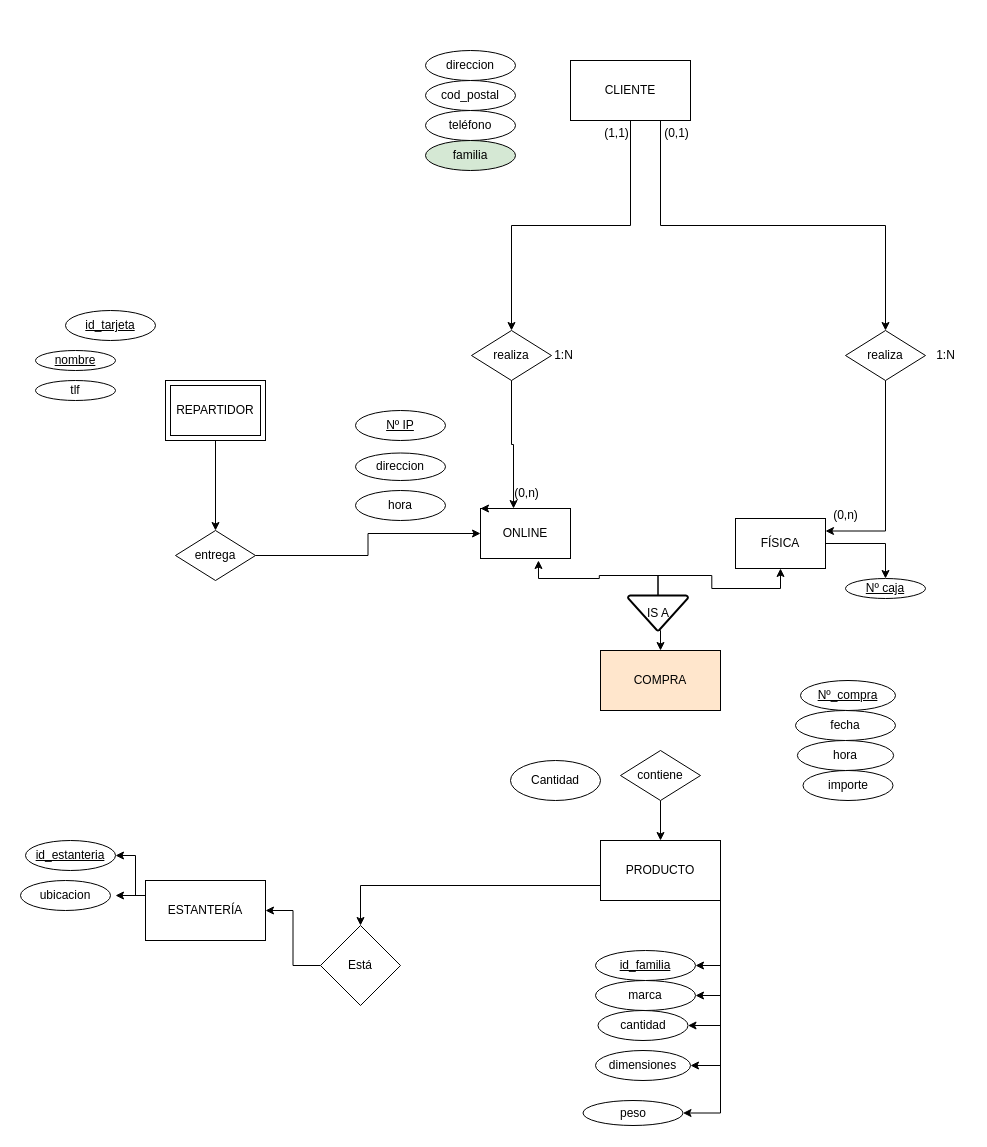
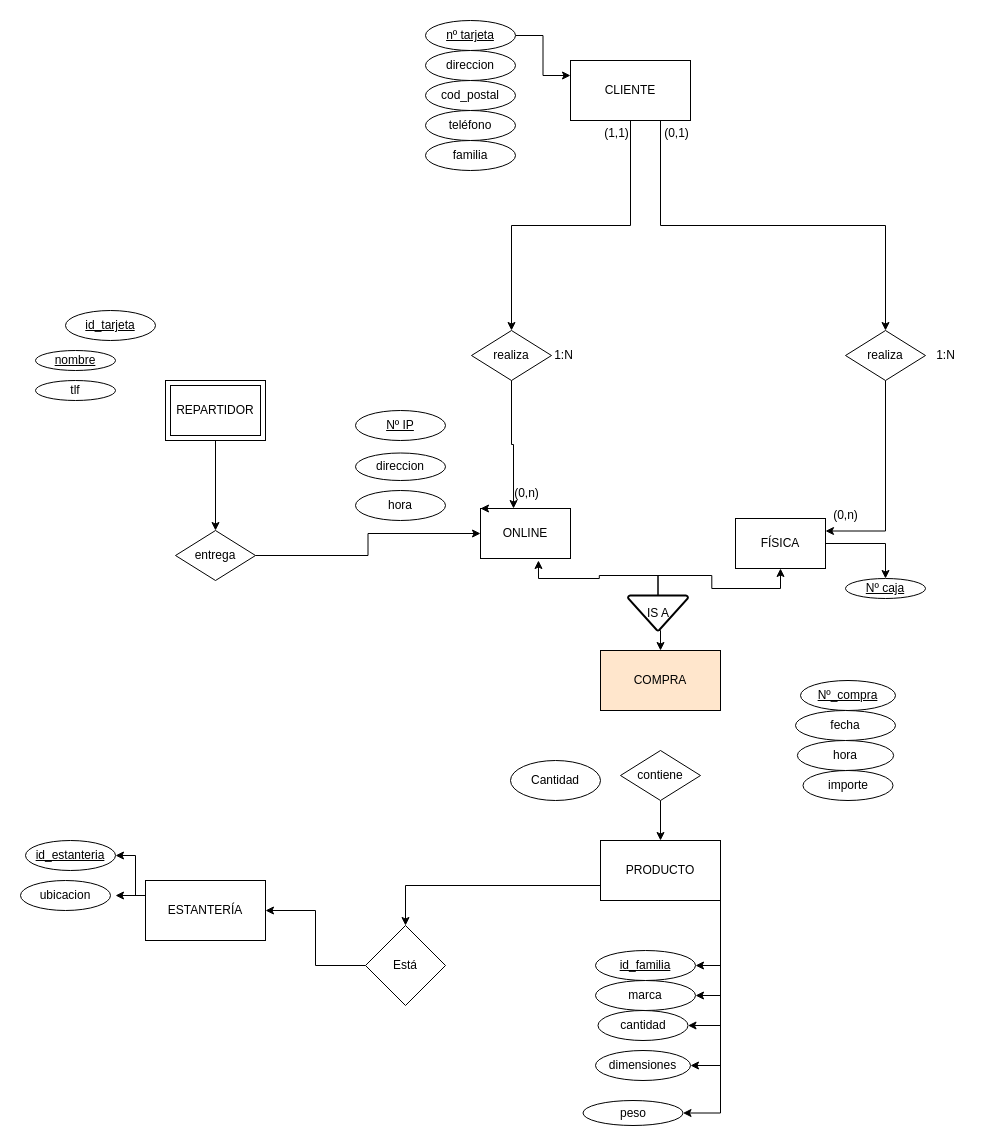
none -> (471, 36)
none -> (543, 53)
(471, 156) -> (471, 156)
(361, 966) -> (406, 966)
